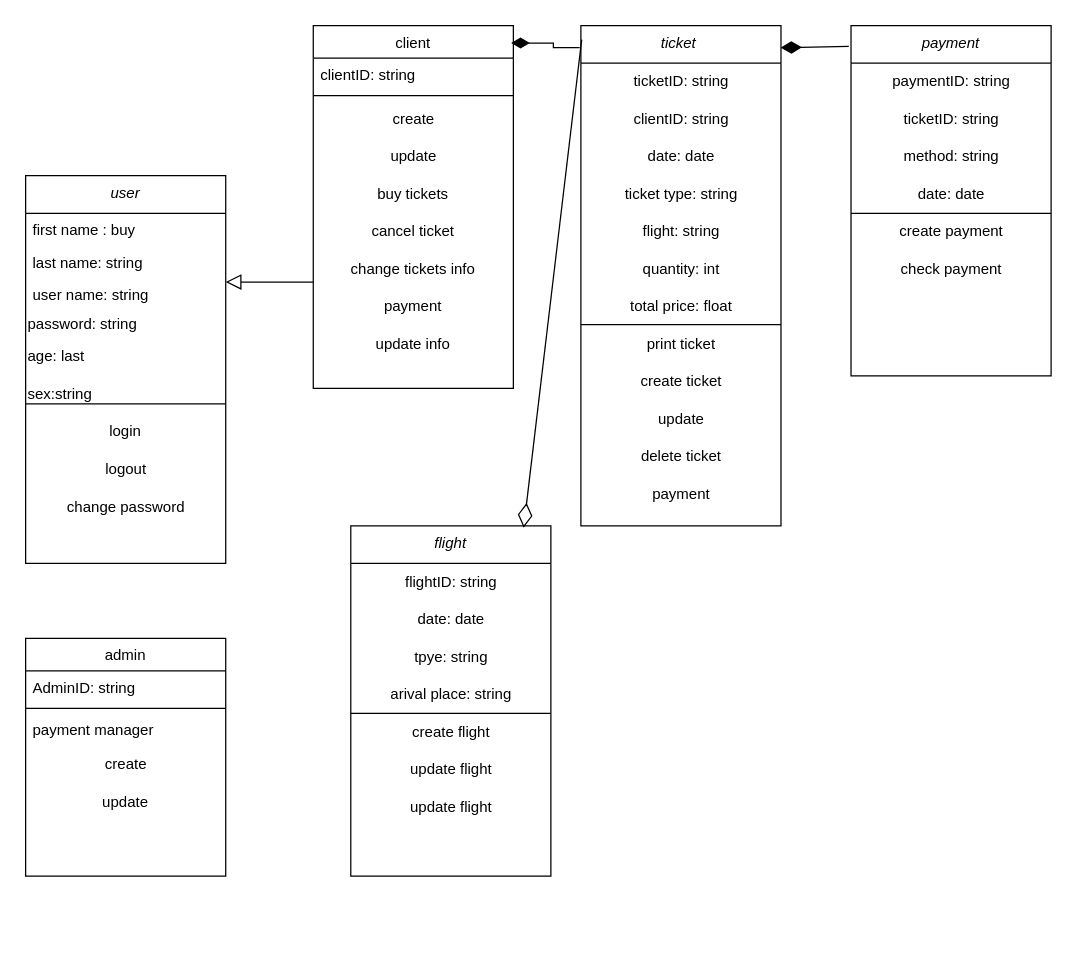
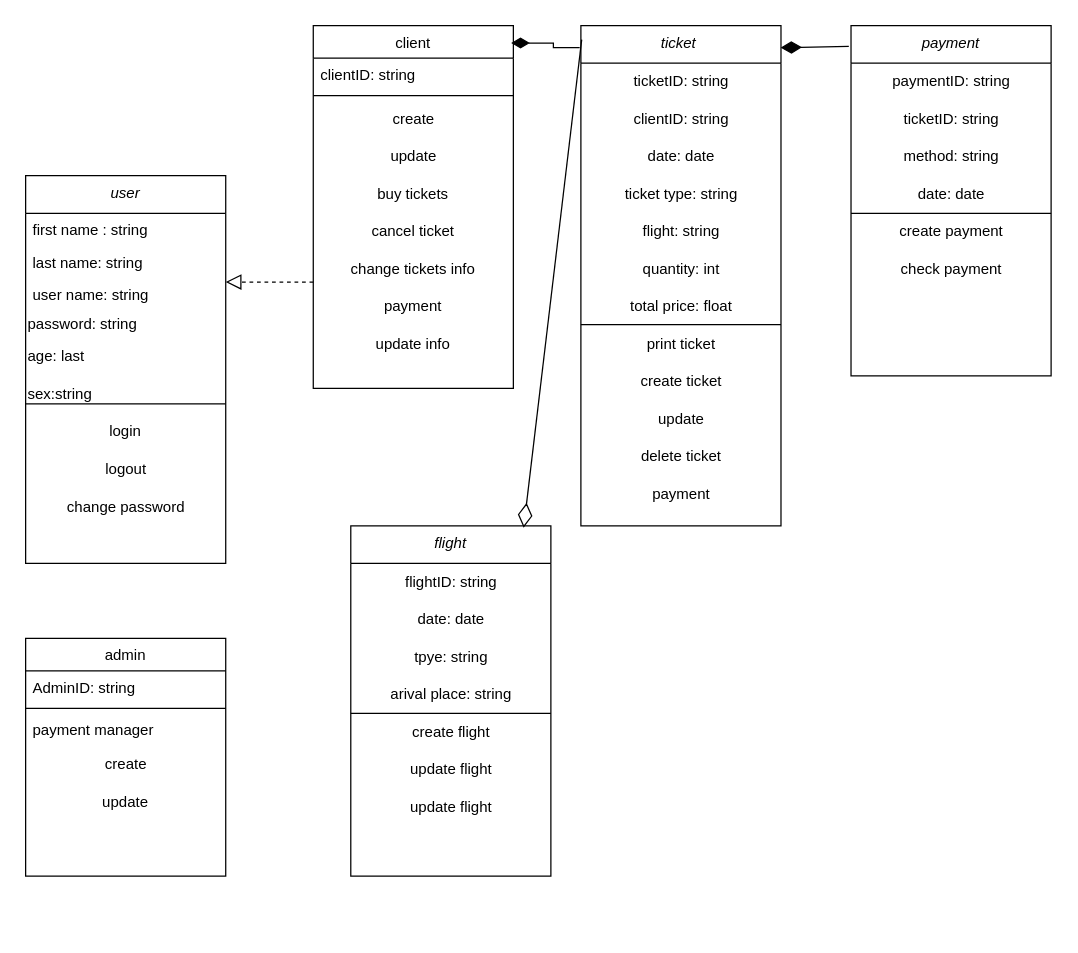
(90, 230) -> (101, 230)
(278, 282) -> (278, 282)
